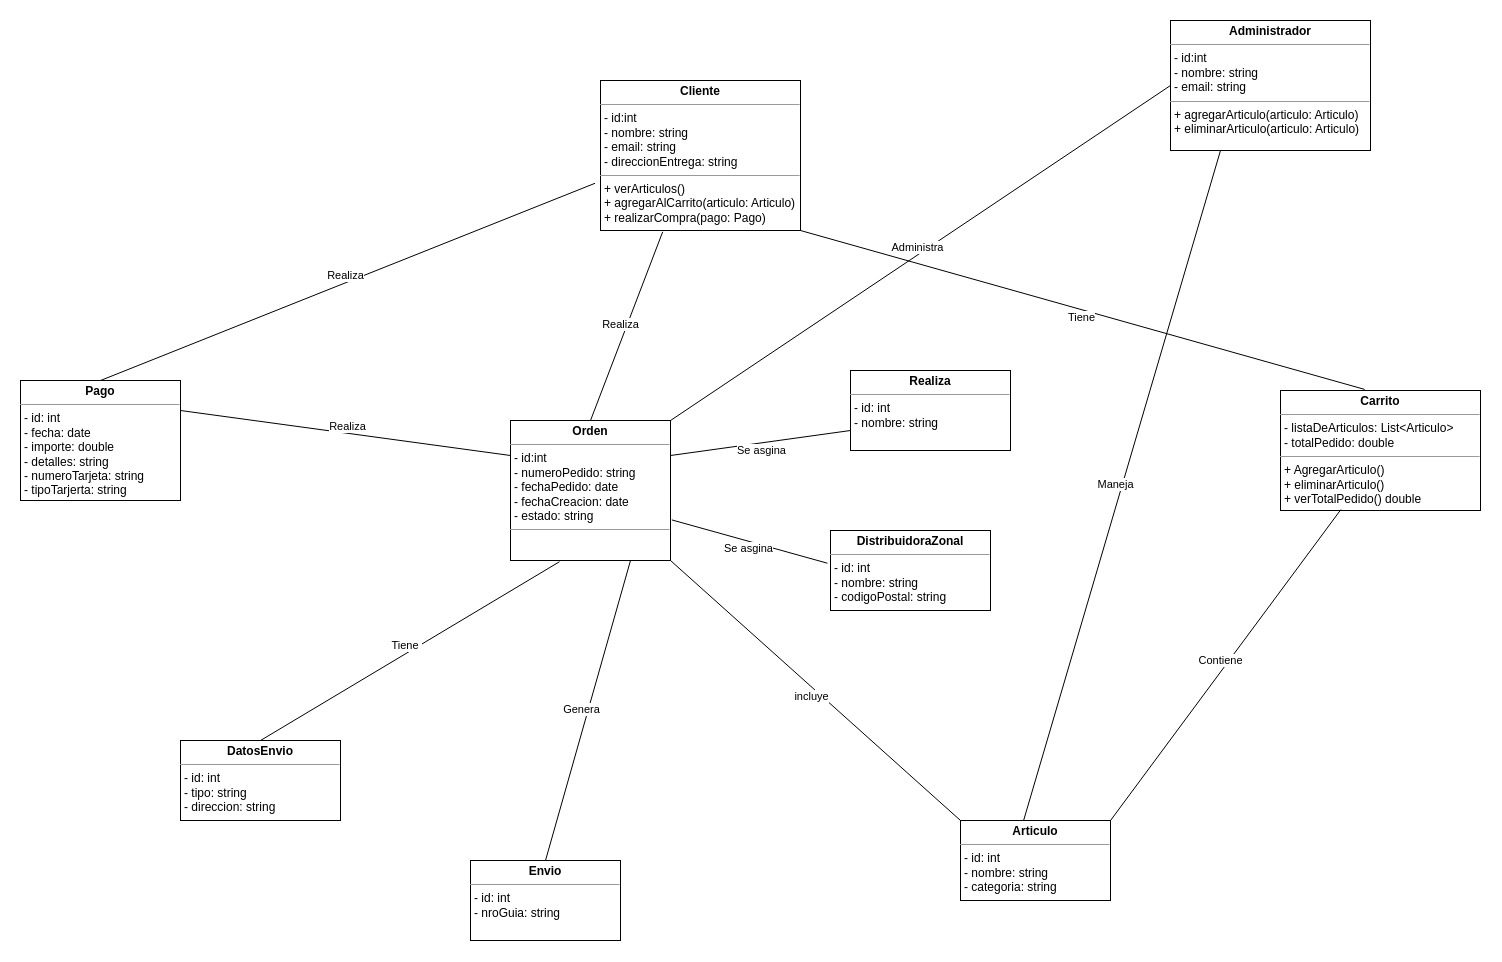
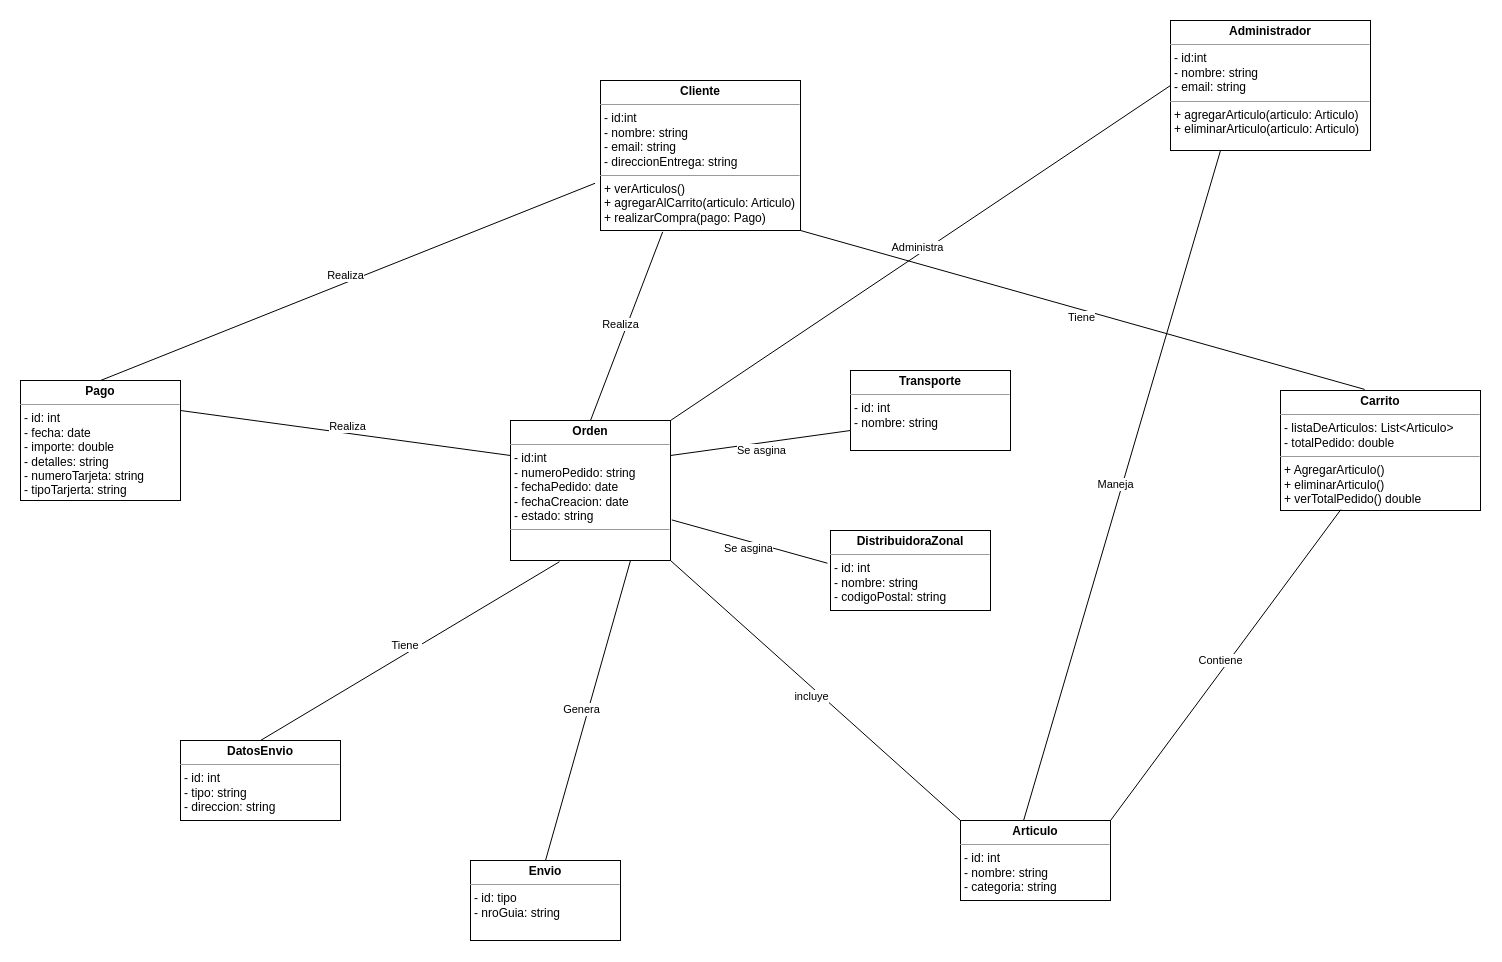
(898, 392) -> (898, 392)
(520, 882) -> (520, 882)
